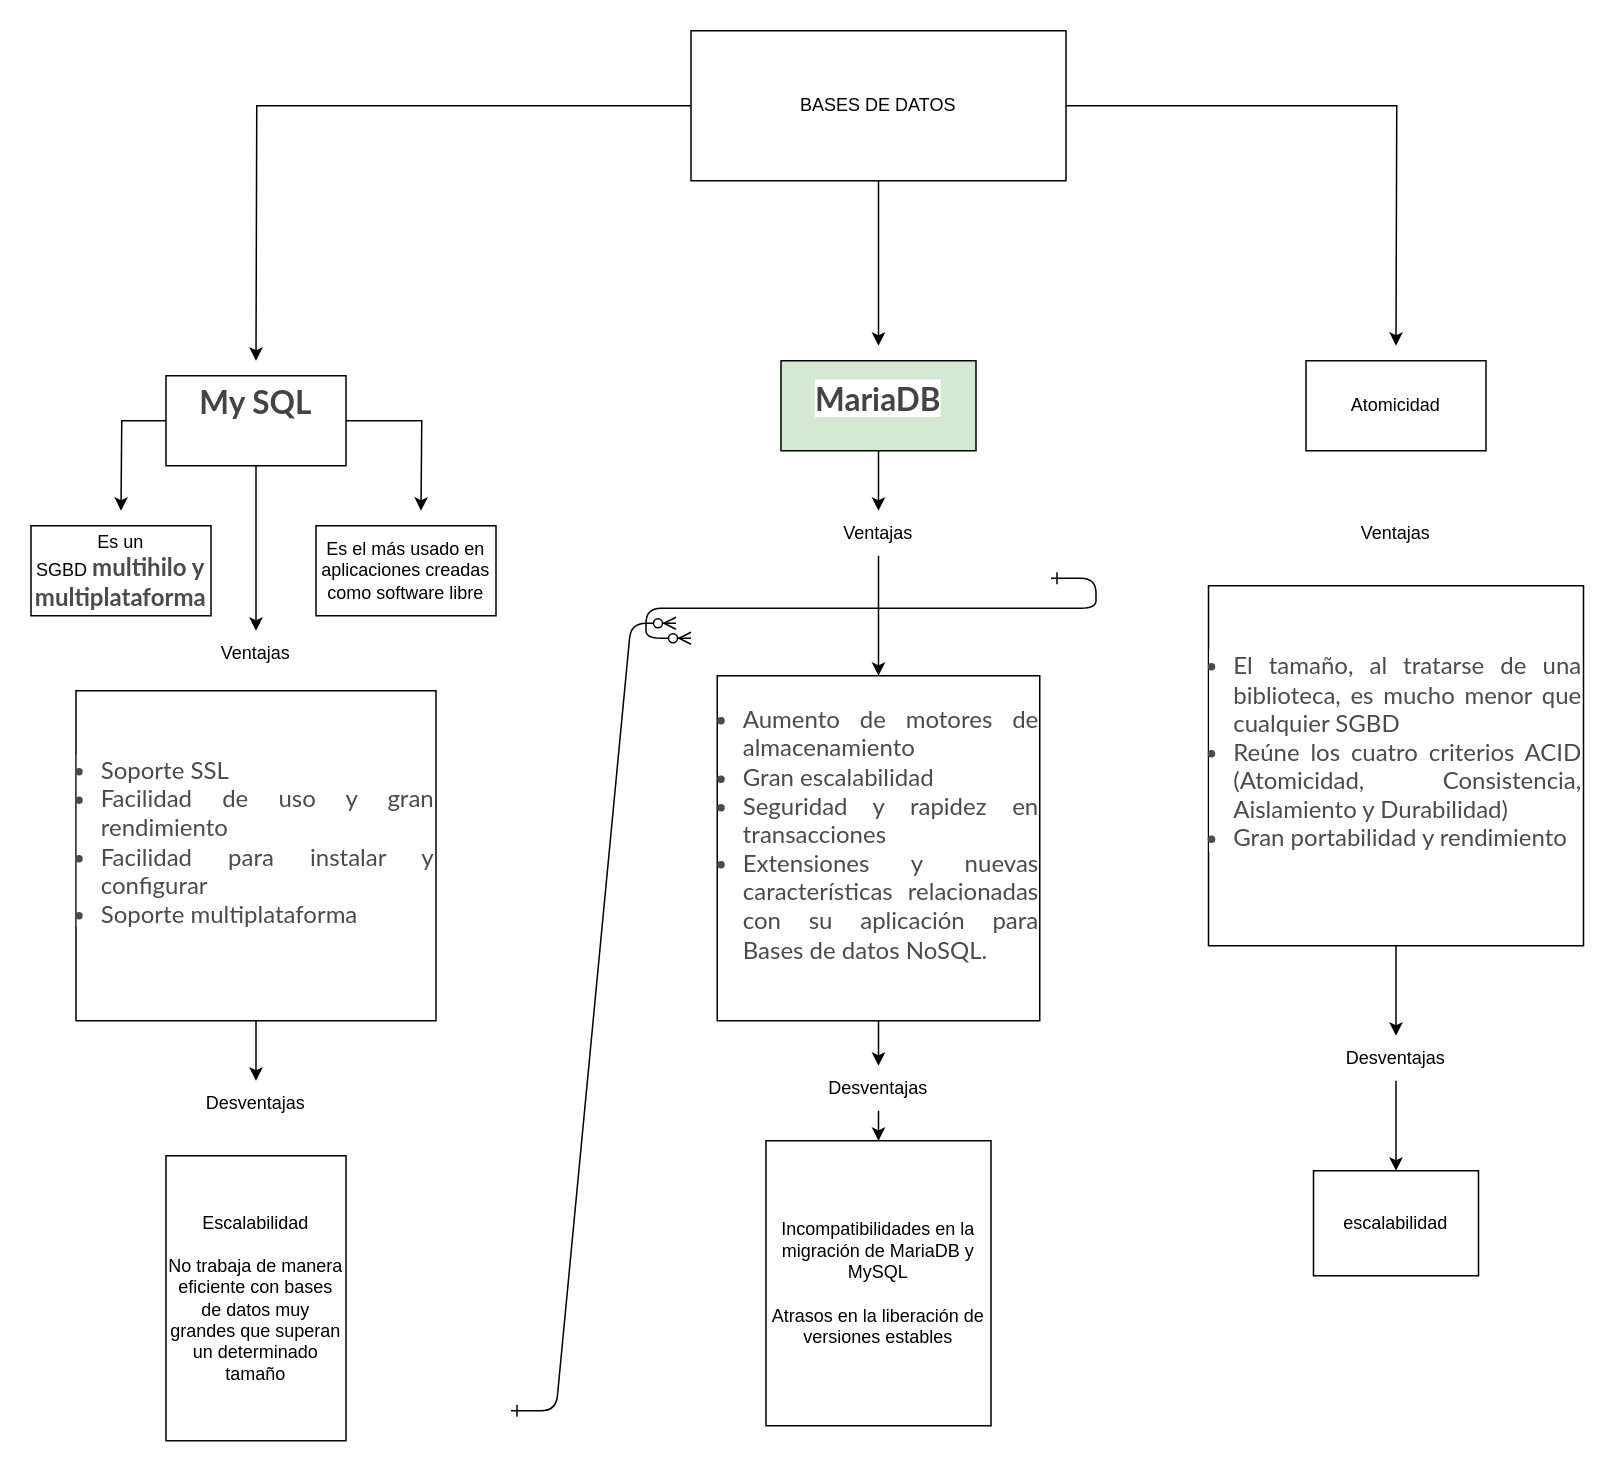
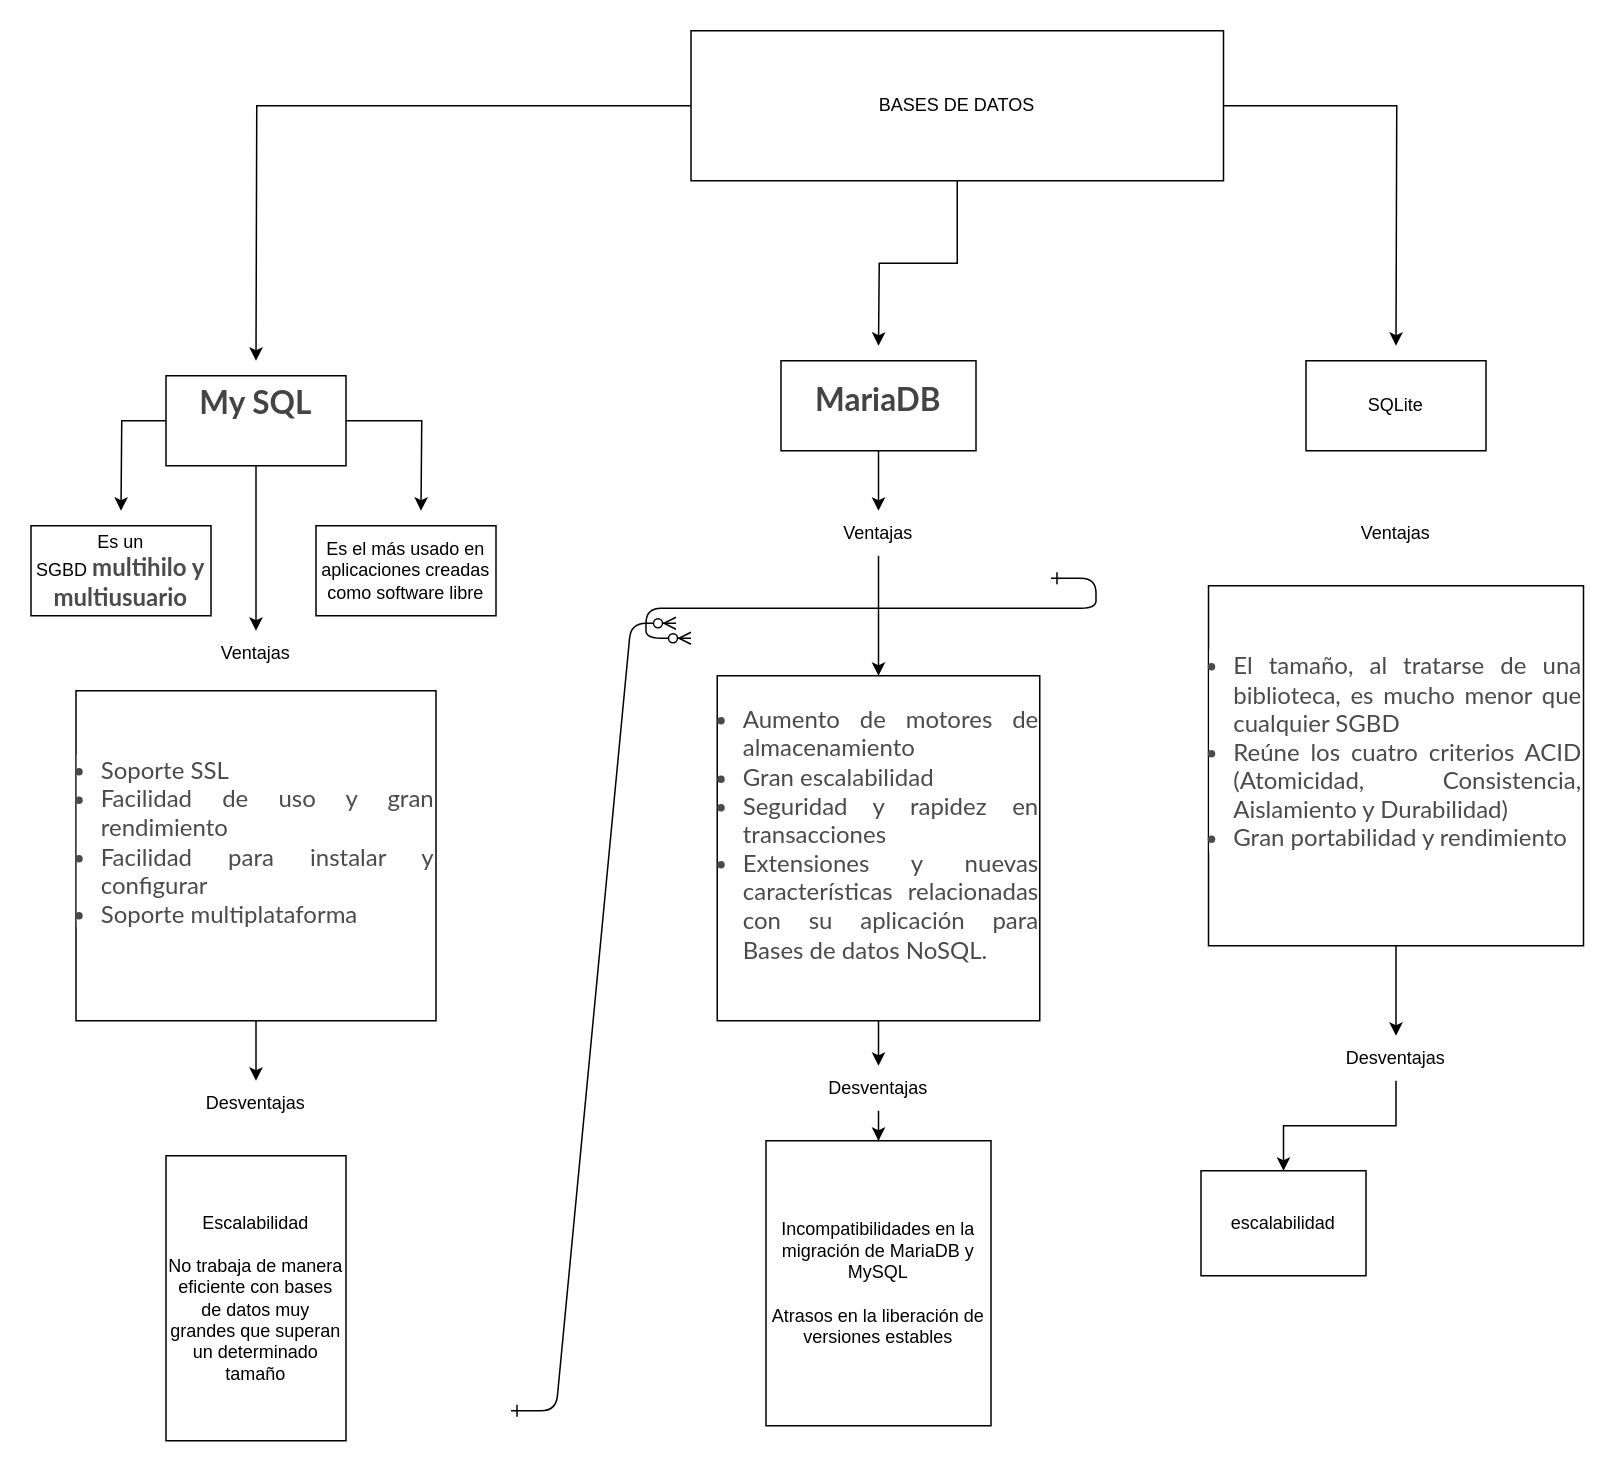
(878, 106) -> (957, 106)
(878, 406) -> (878, 406)
(1396, 406) -> (1396, 406)
(121, 571) -> (121, 571)
(1396, 1223) -> (1283, 1223)
